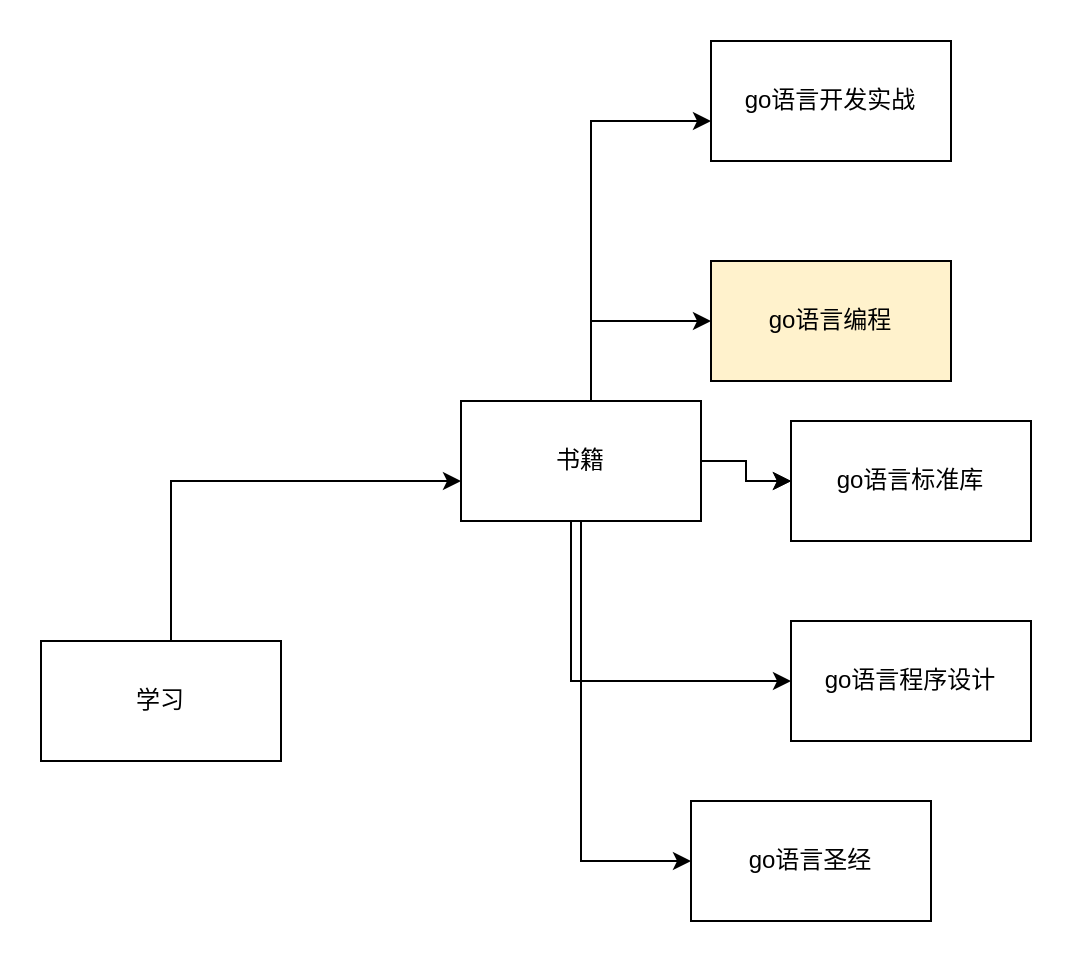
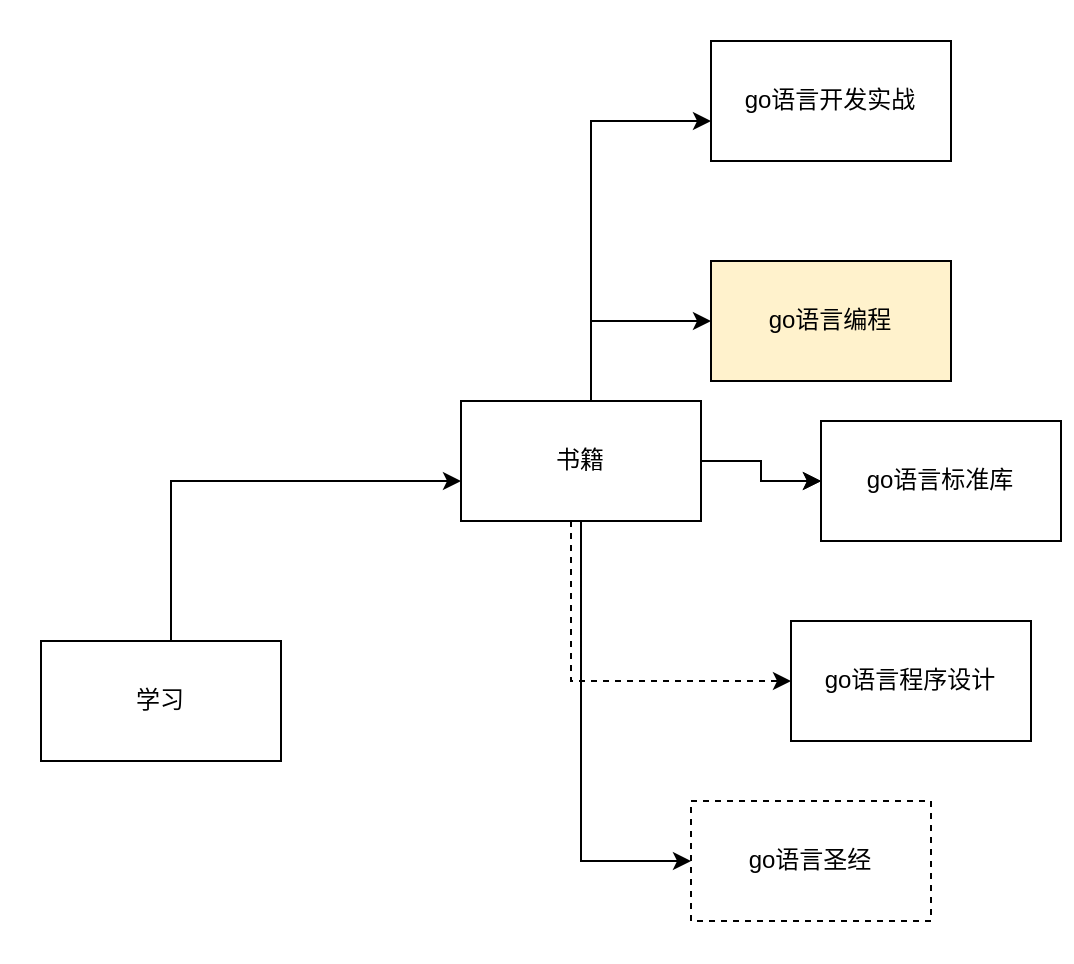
(911, 481) -> (941, 481)
(592, 681) -> (592, 681)
(811, 861) -> (811, 861)
